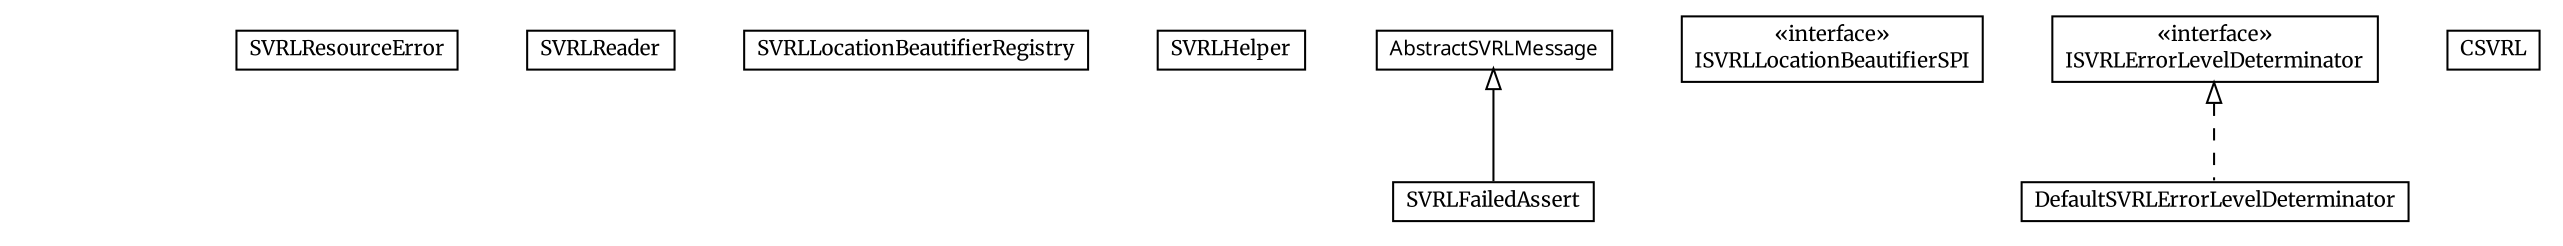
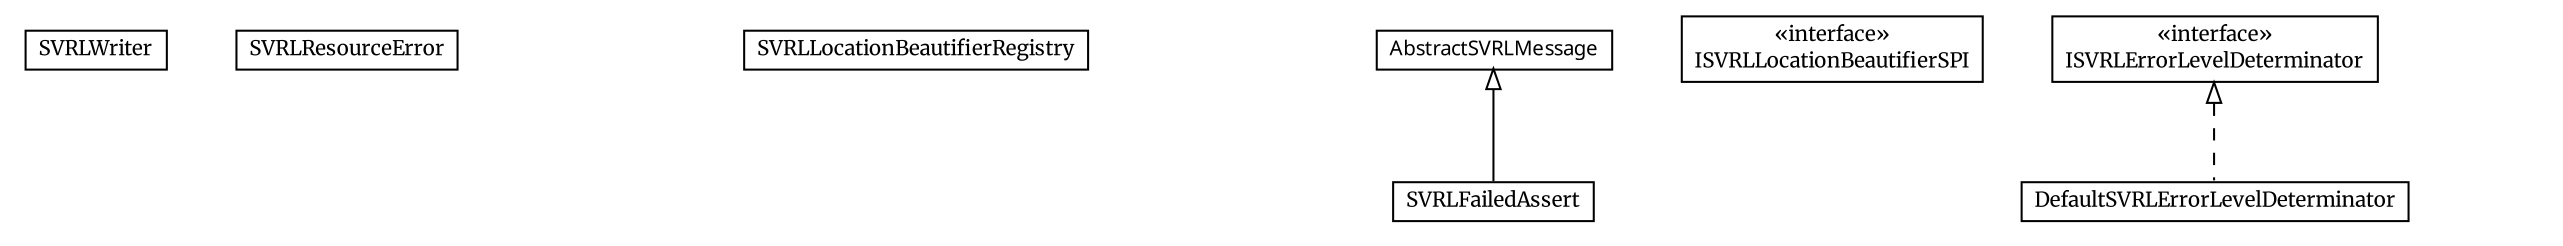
none -> (95, 49)
(601, 49) -> none
(1231, 49) -> none
(2492, 49) -> none
